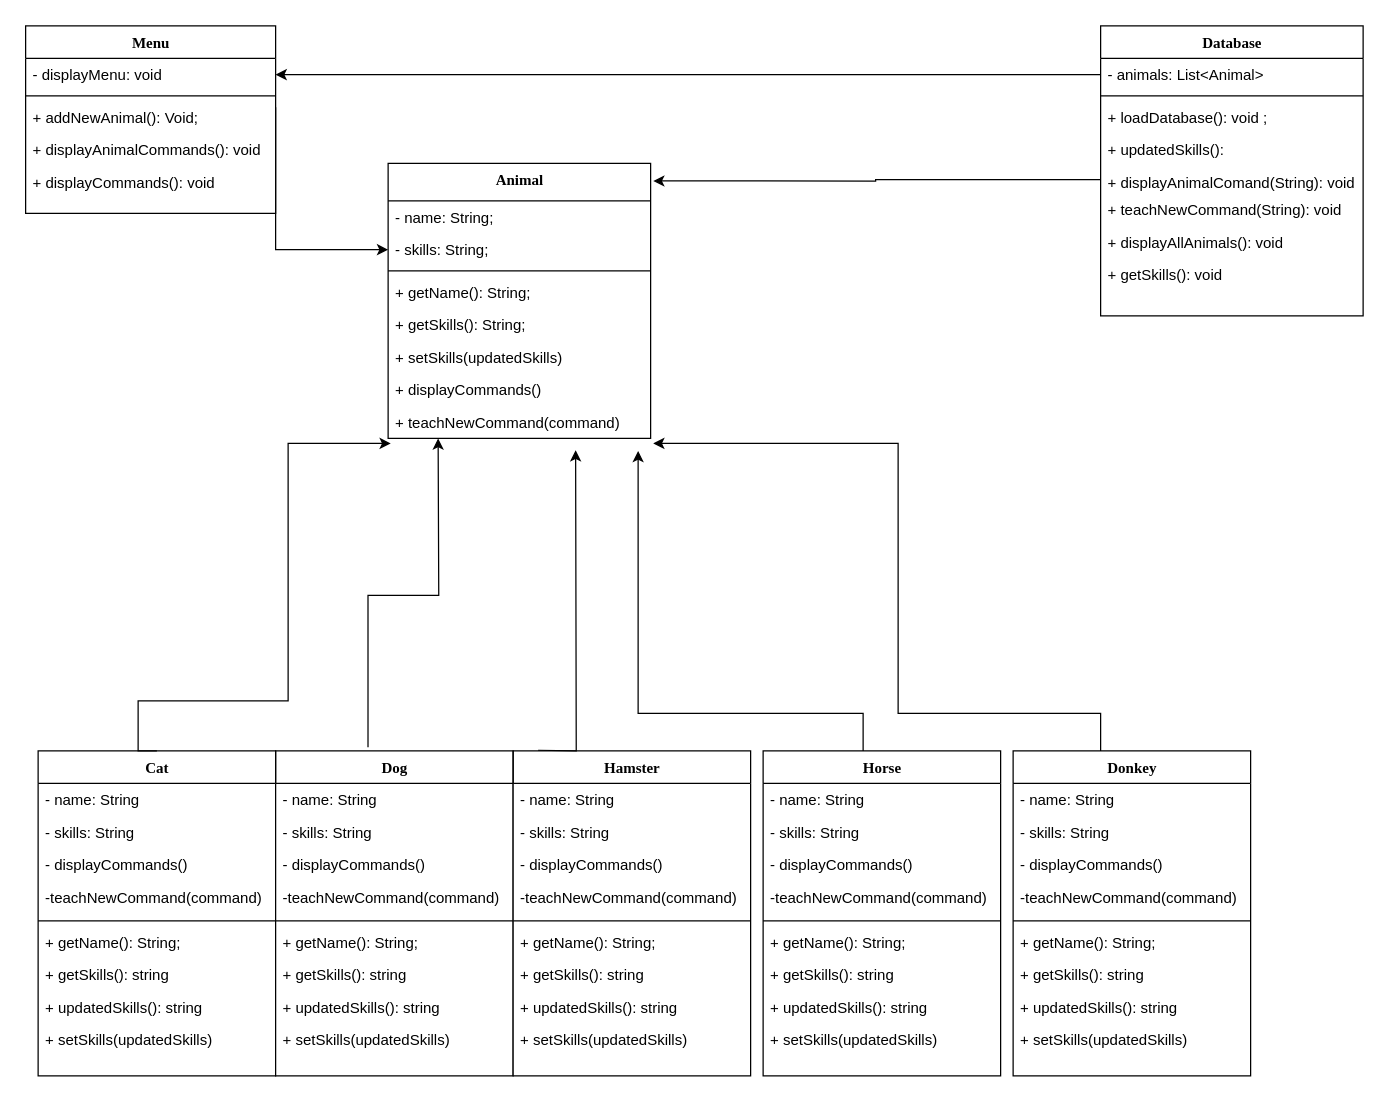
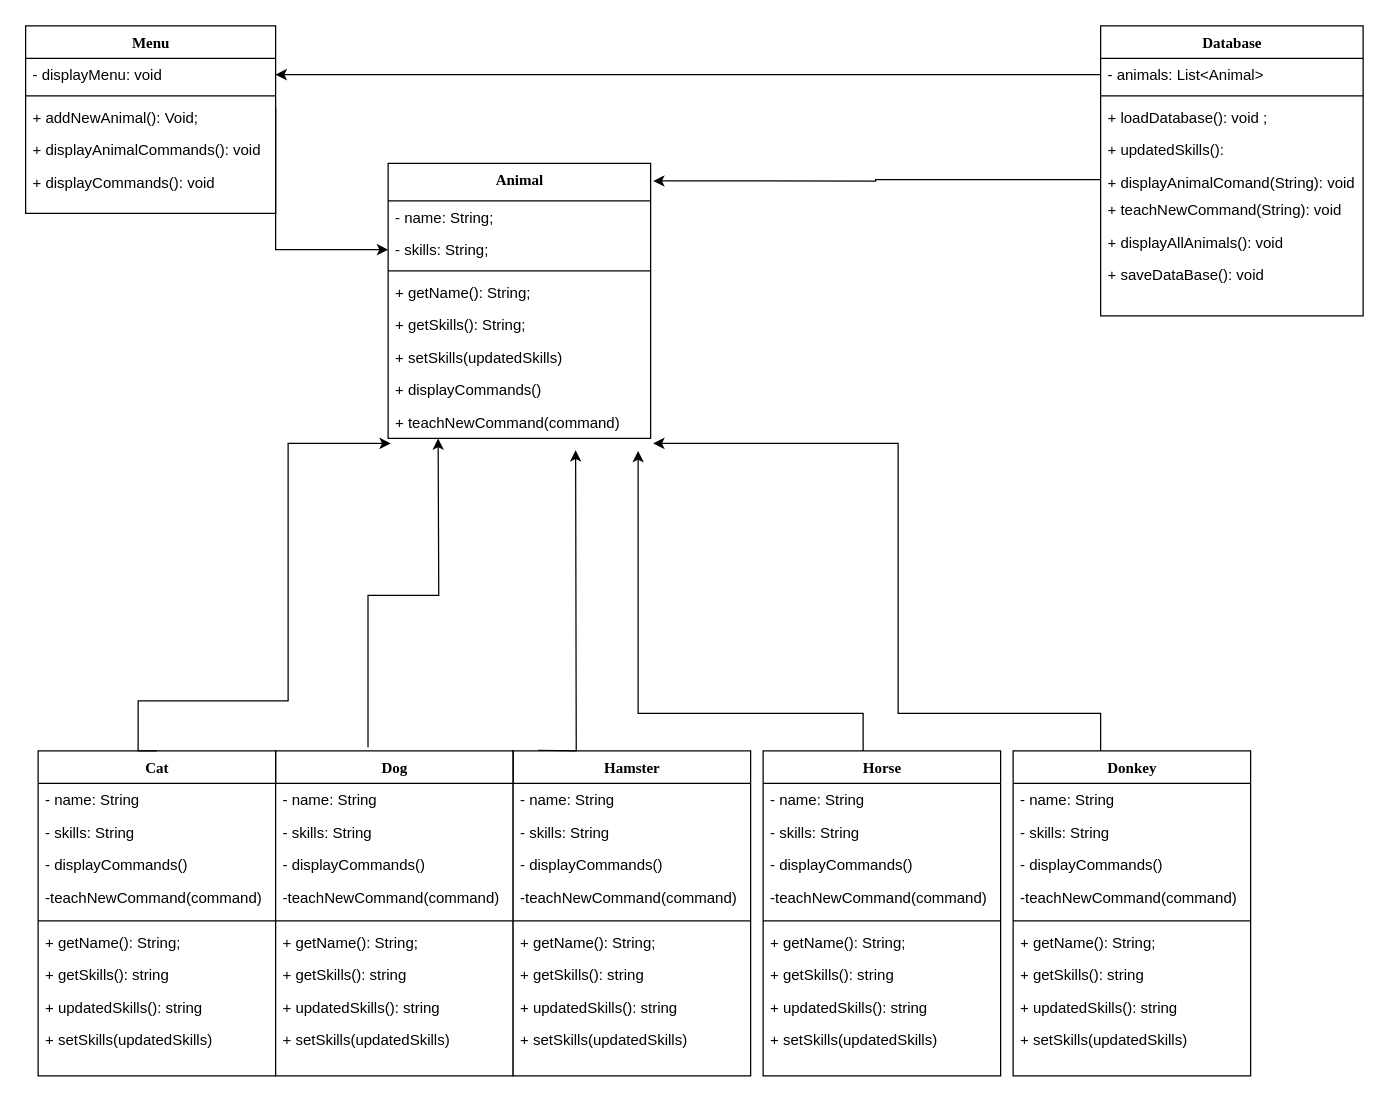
(1174, 276) -> (1193, 276)
